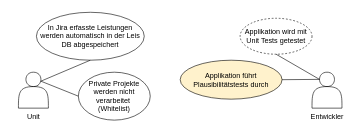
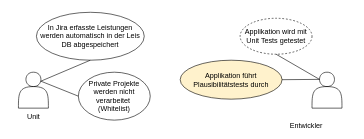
(327, 117) -> (306, 126)
